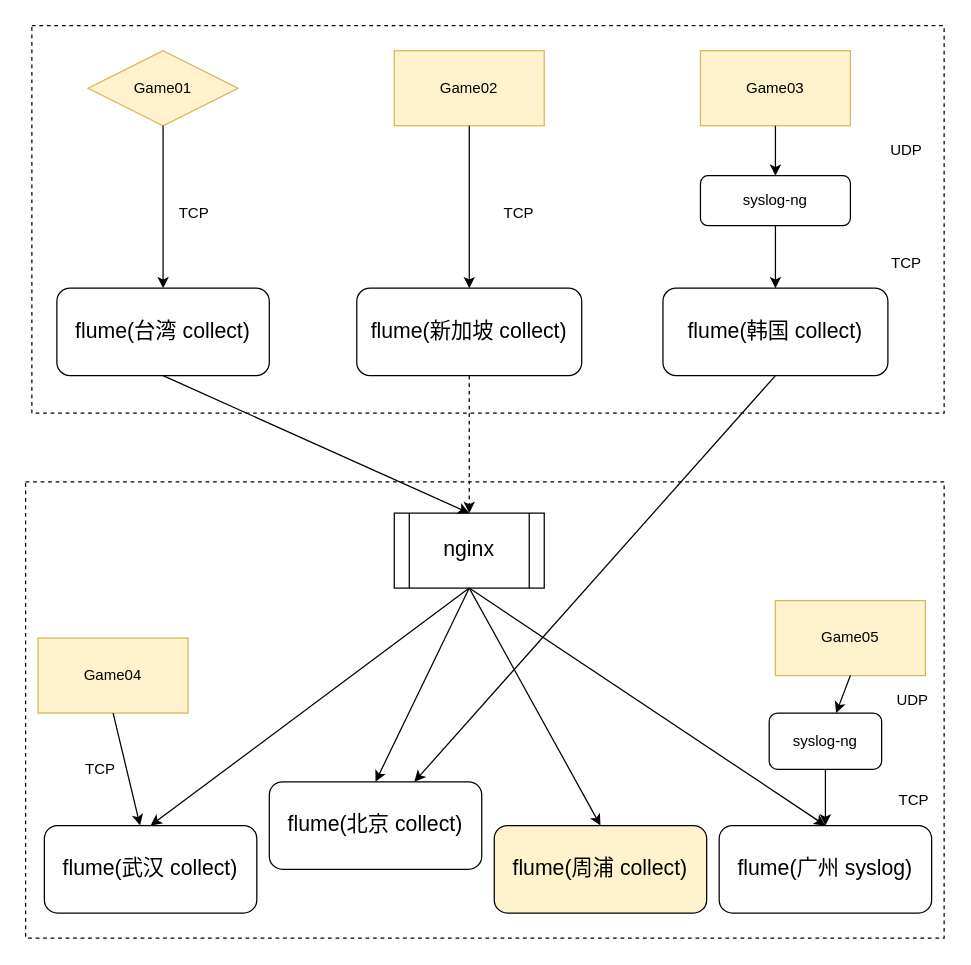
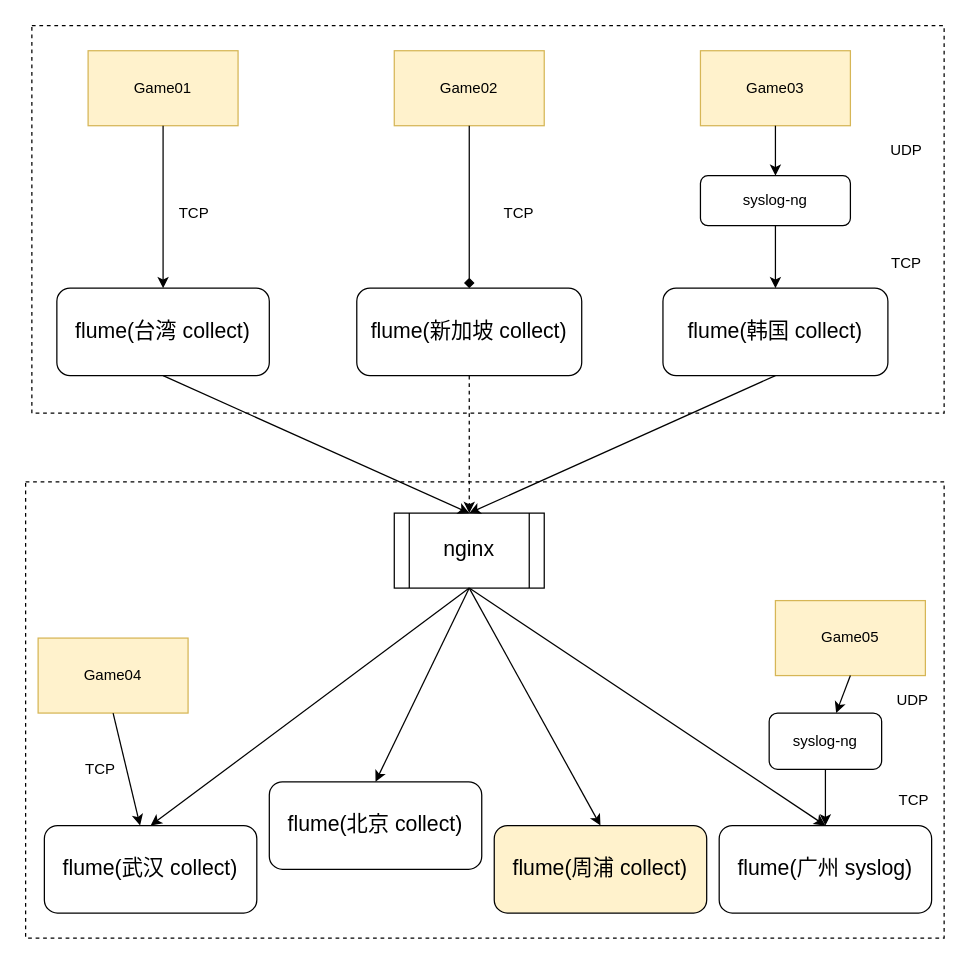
(163, 88) -> (163, 88)
(469, 278) -> (469, 277)
(598, 575) -> (627, 443)
